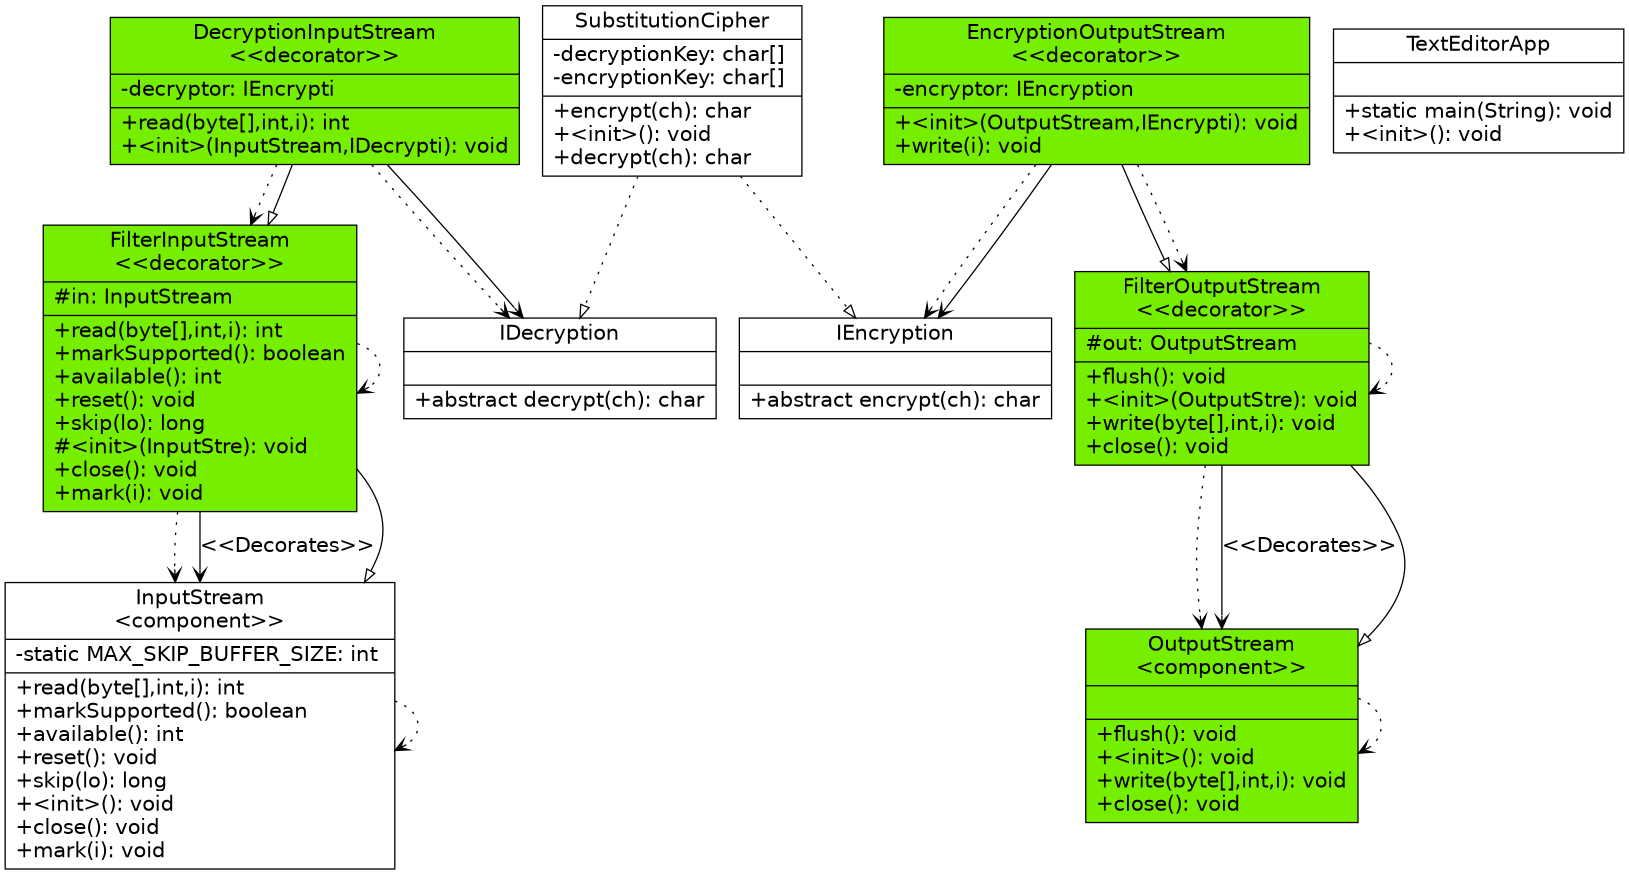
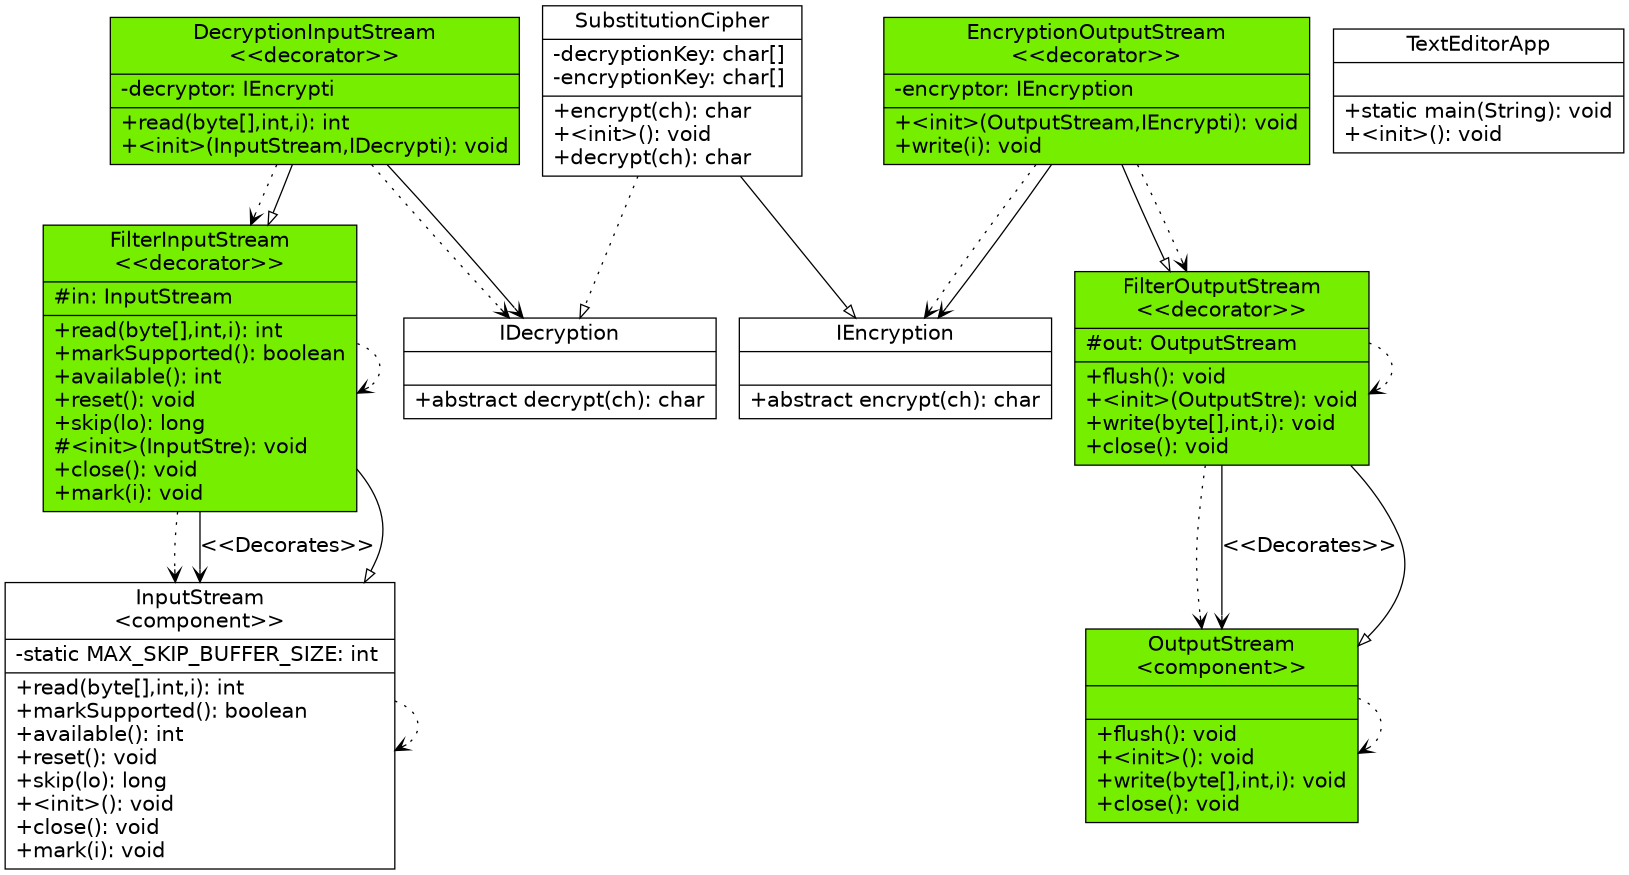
(794, 242) -> (794, 242)
